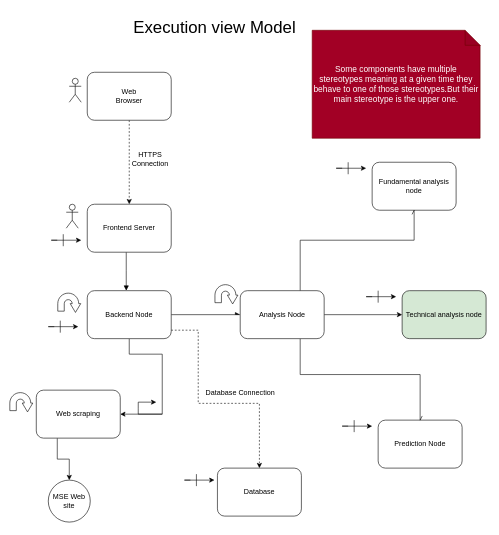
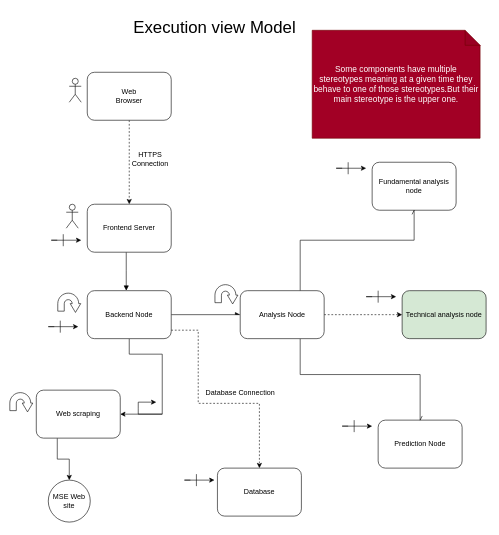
(360, 315) -> (360, 315)
